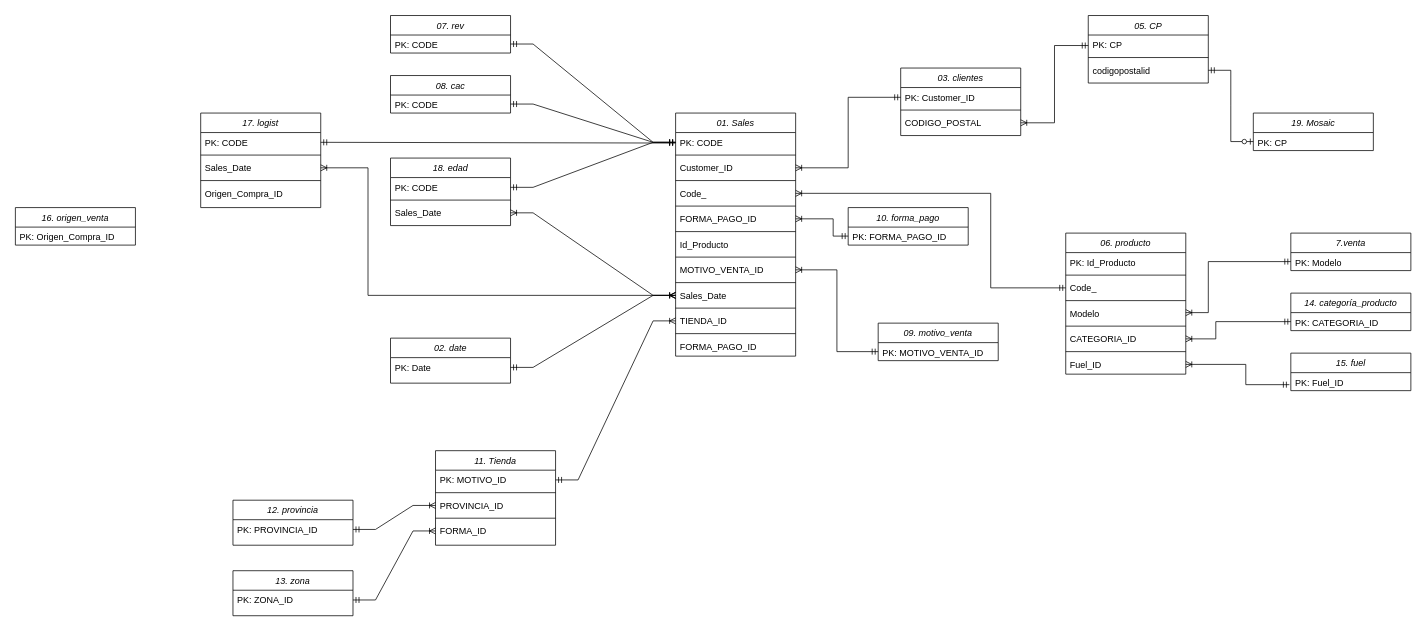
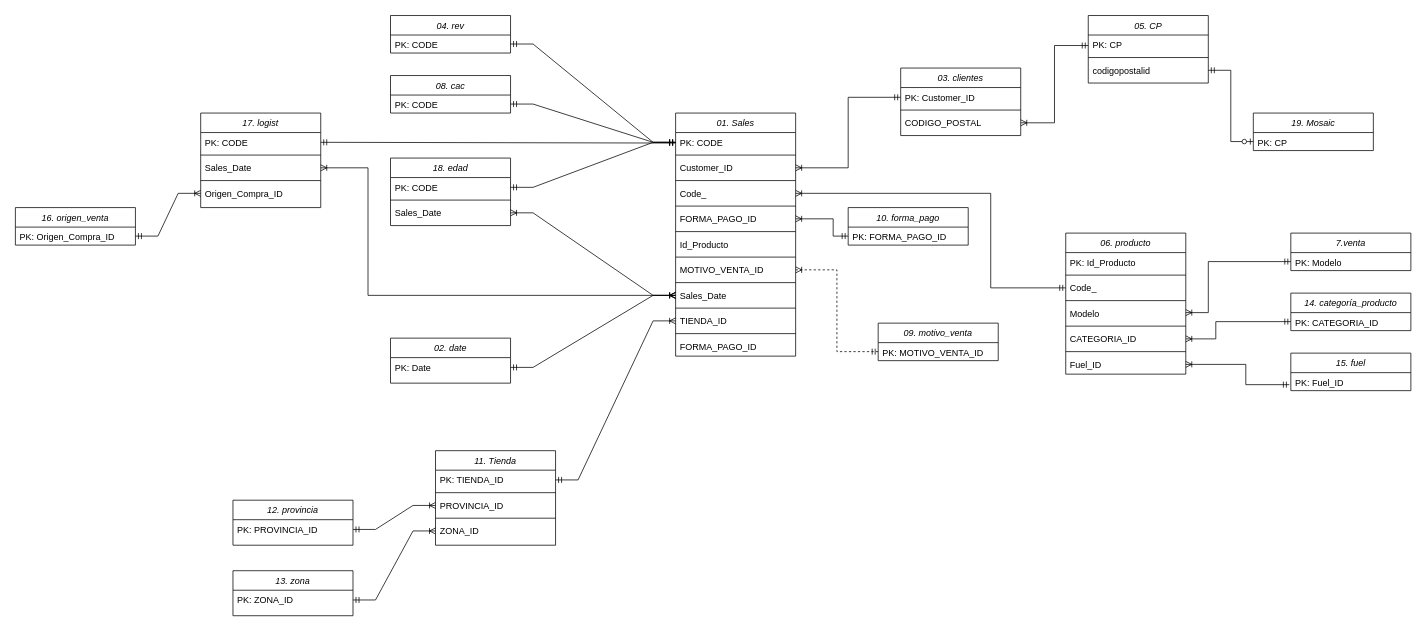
(450, 26) -> (450, 26)
none -> (172, 207)
(837, 310) -> (837, 310)
(470, 480) -> (470, 480)
(460, 531) -> (457, 531)
